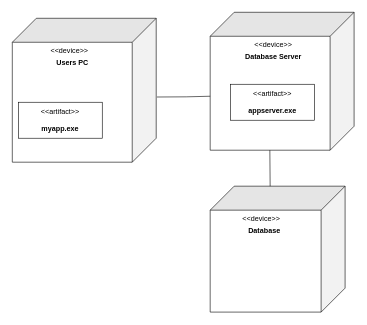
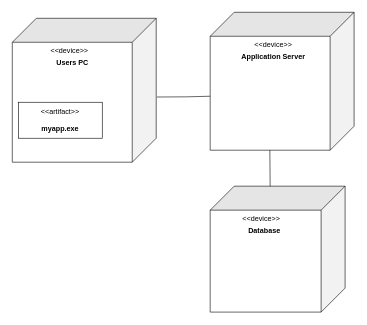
(274, 57) -> (274, 57)
(273, 102) -> none
